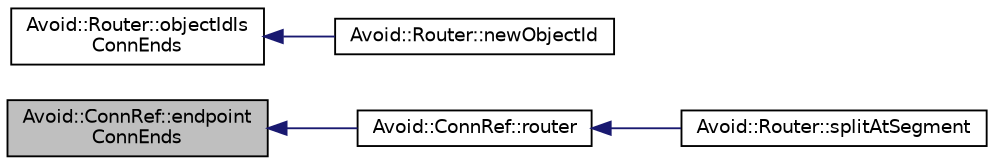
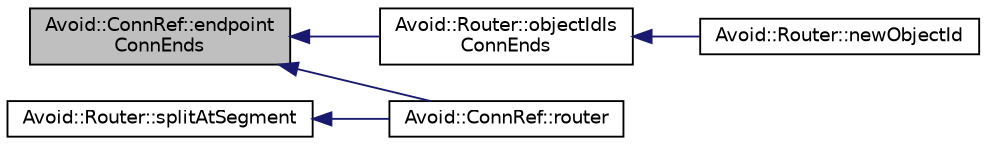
none -> (345, 37)
(646, 128) -> (360, 119)
